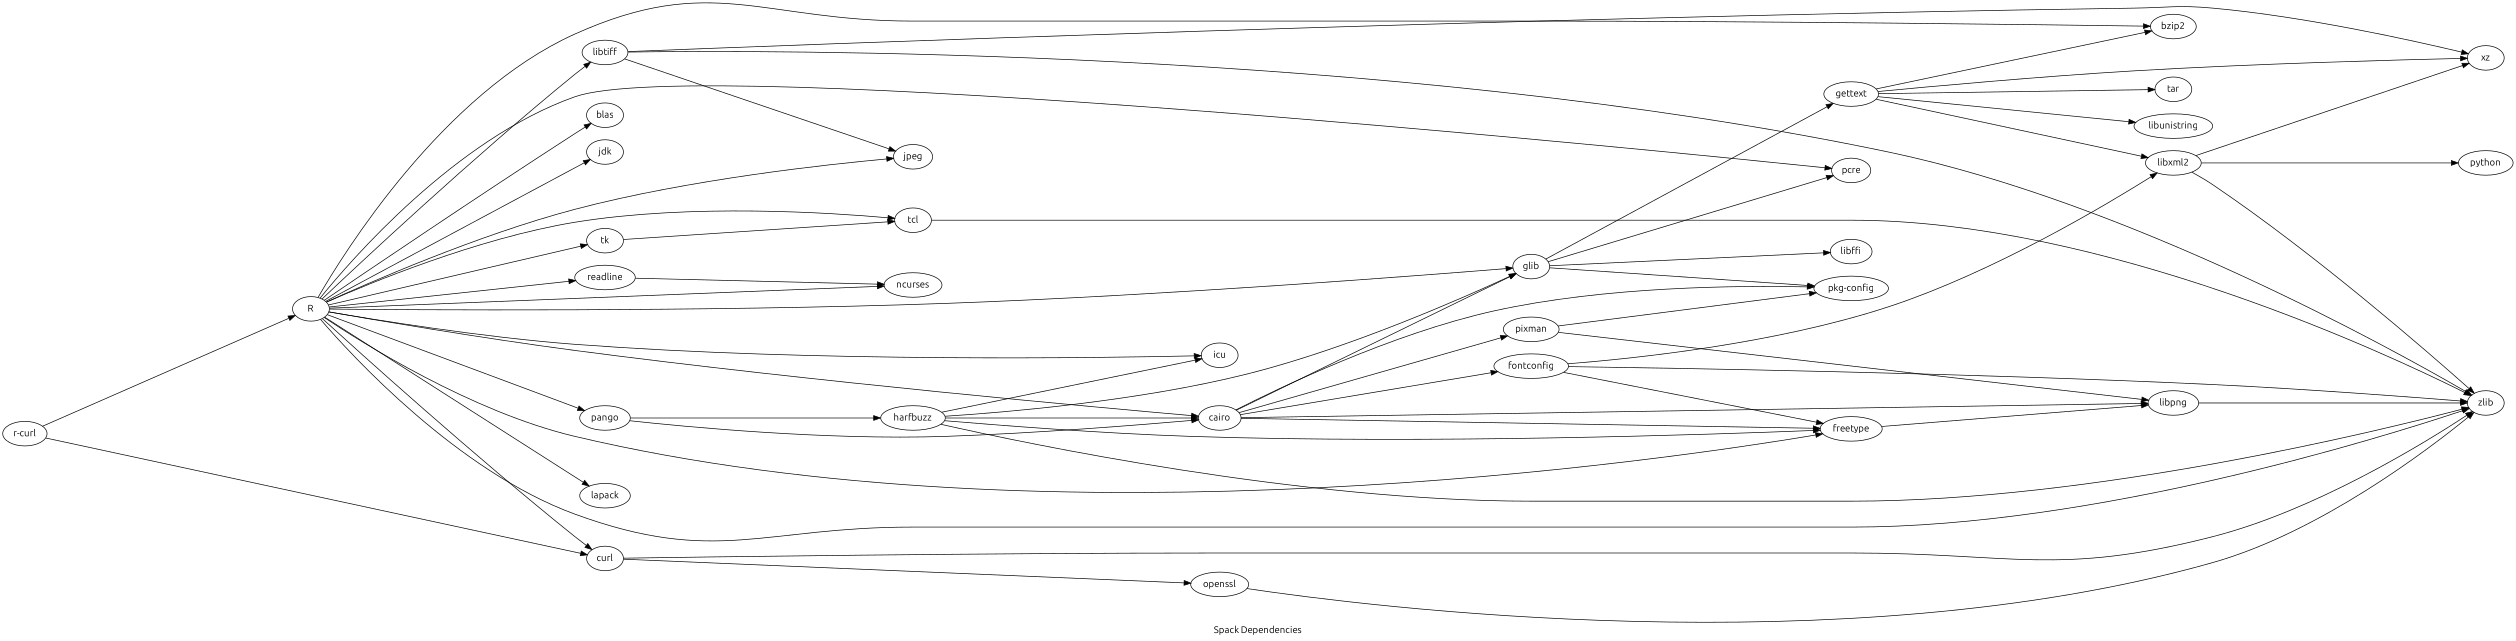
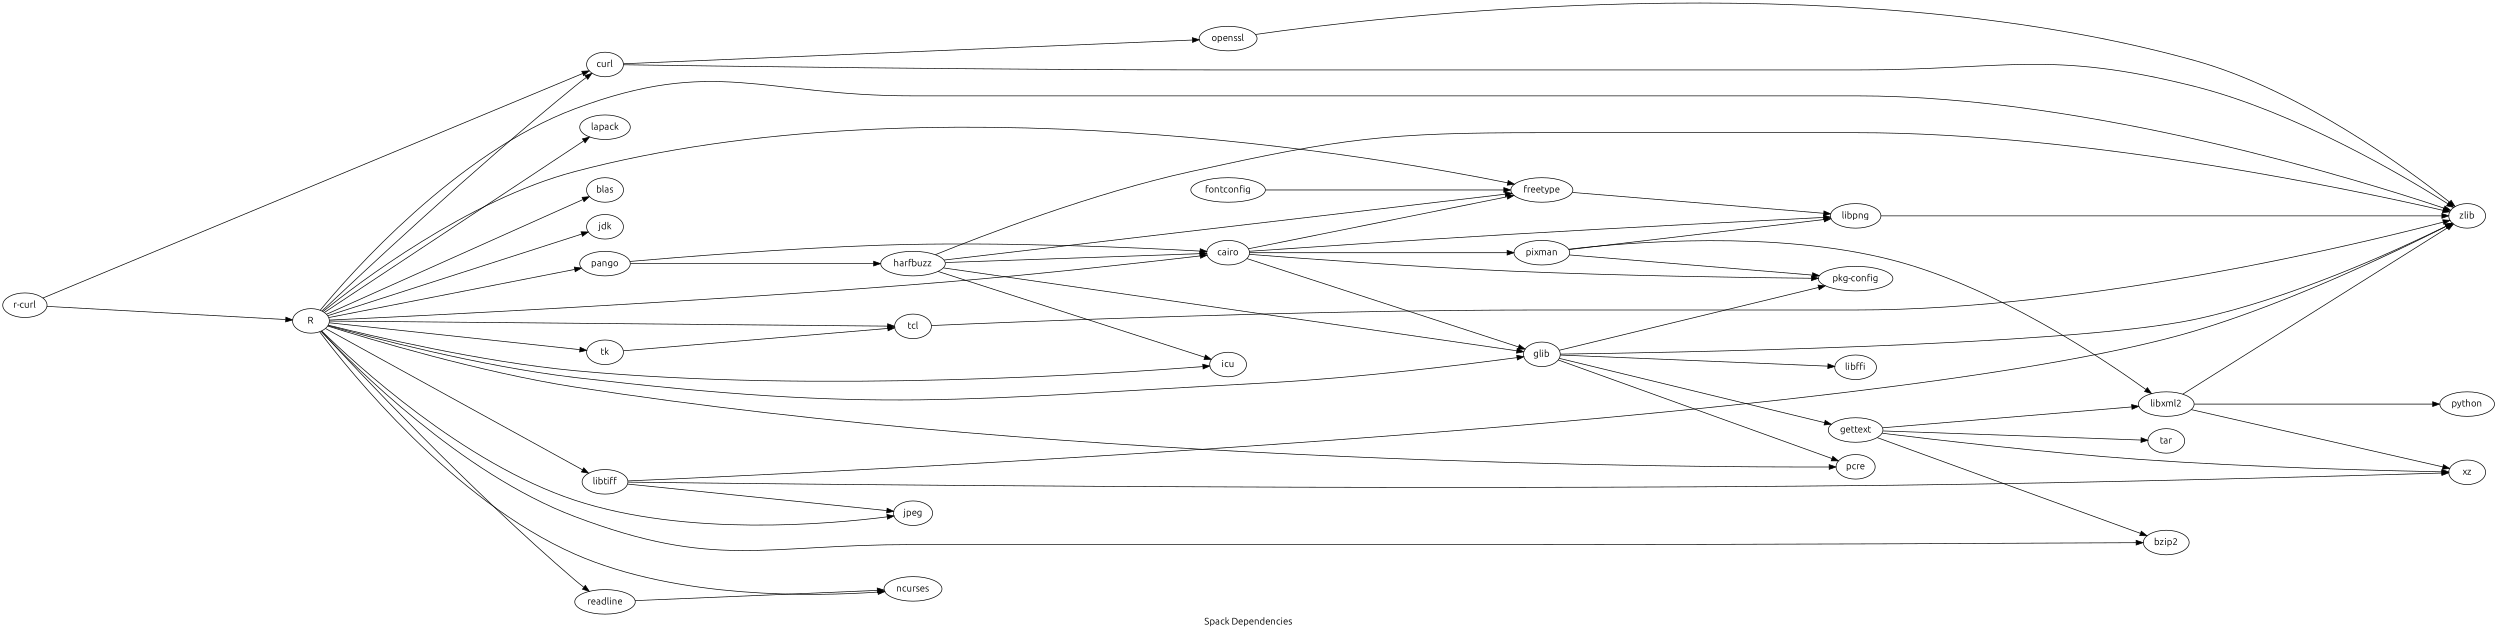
(2173, 126) -> none
(1873, 311) -> (1873, 256)
(2015, 377) -> (2012, 339)
(1366, 394) -> none
